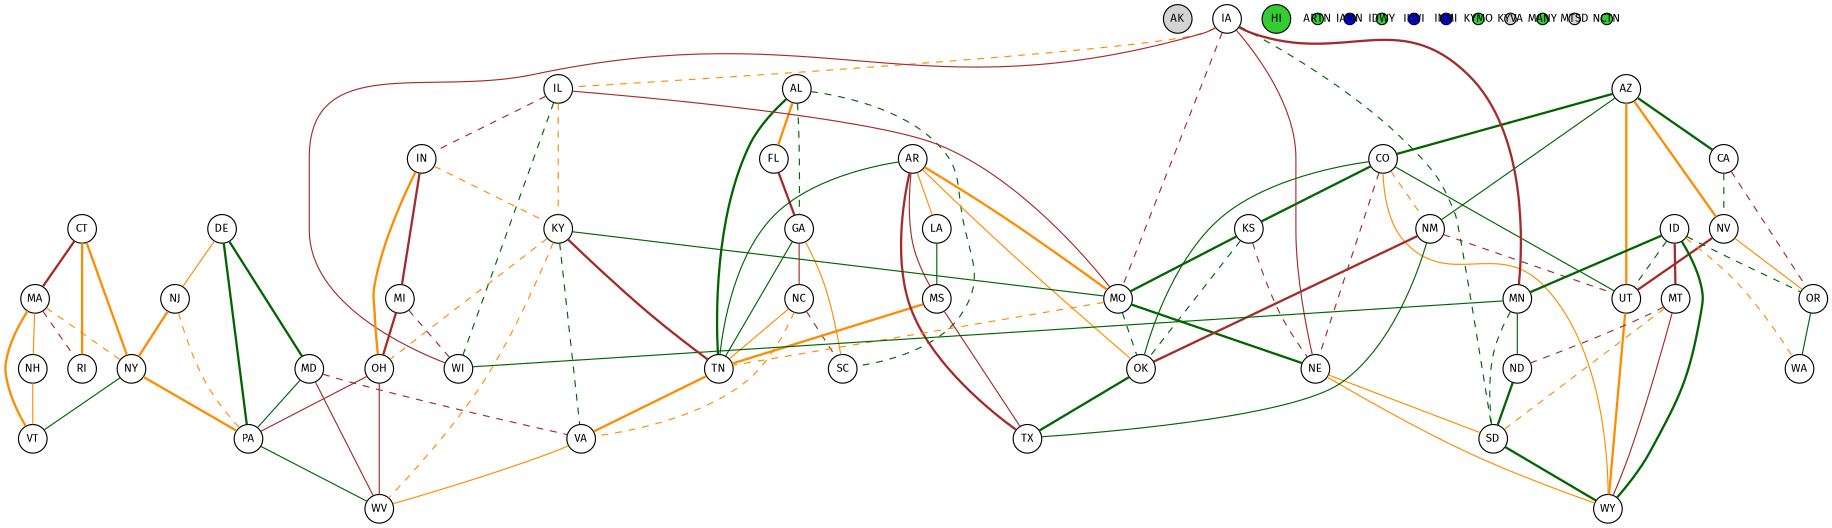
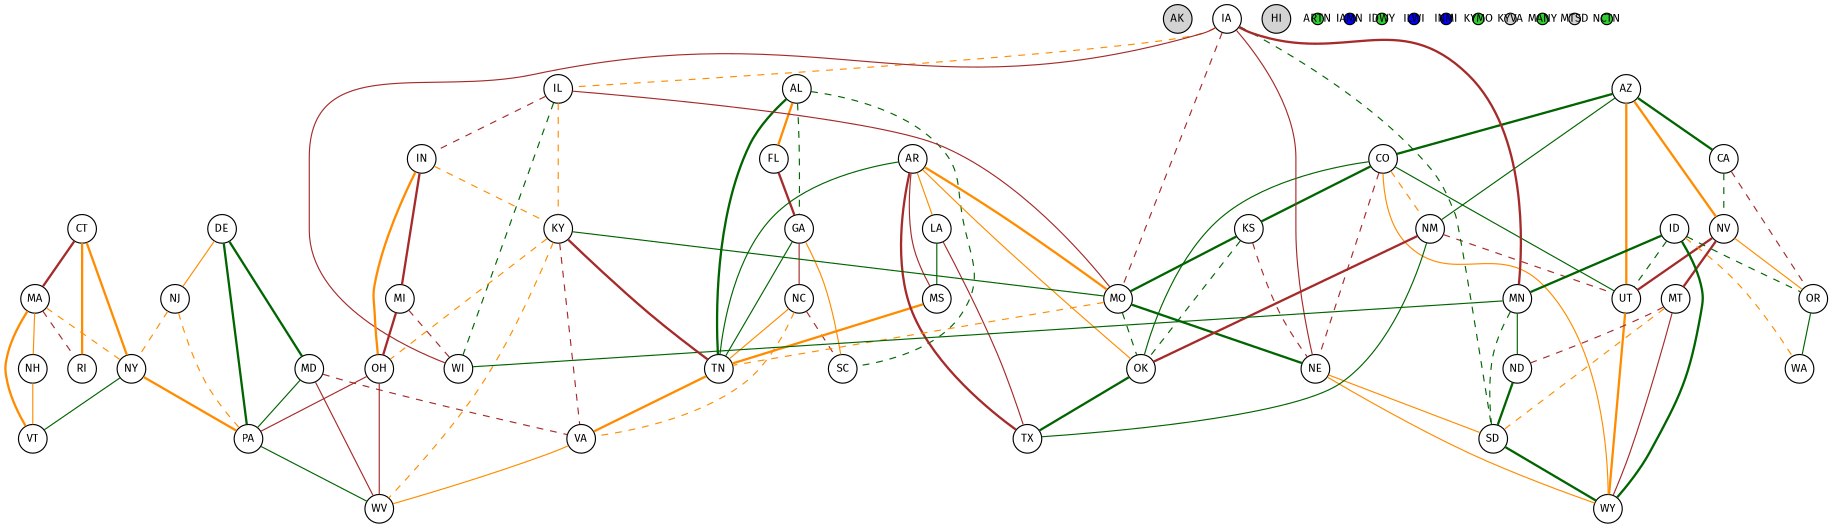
(1276, 19) -> (1276, 19)
(1675, 255) -> (1701, 262)
(153, 334) -> (153, 334)
(570, 334) -> (570, 334)
(982, 369) -> (993, 345)
